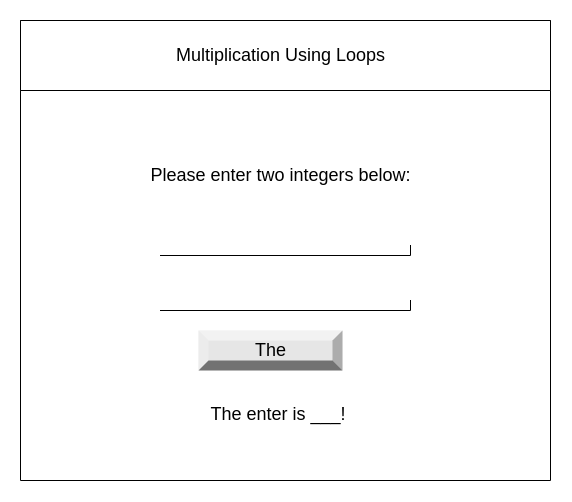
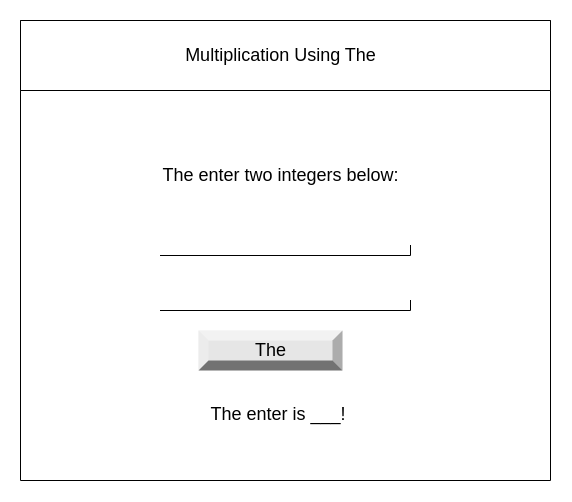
(281, 56) -> (281, 56)
(281, 176) -> (281, 176)
